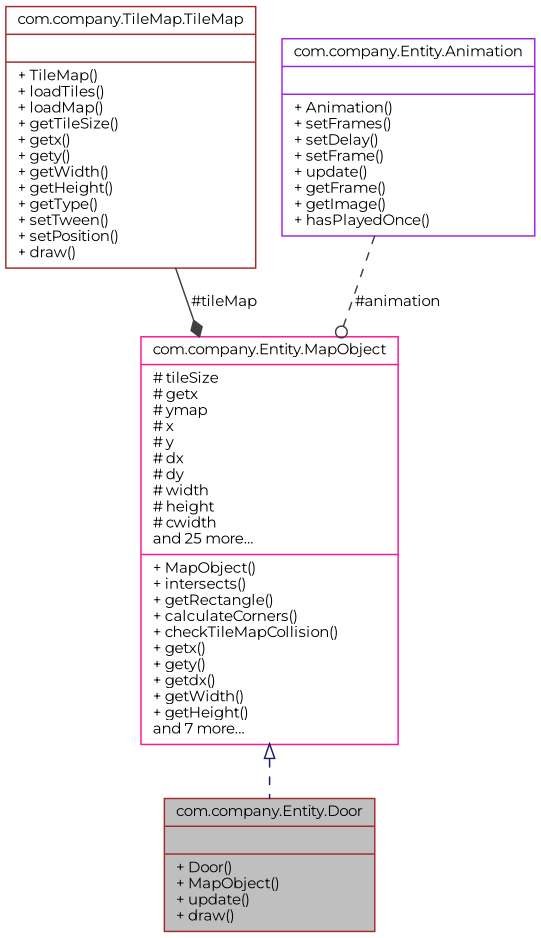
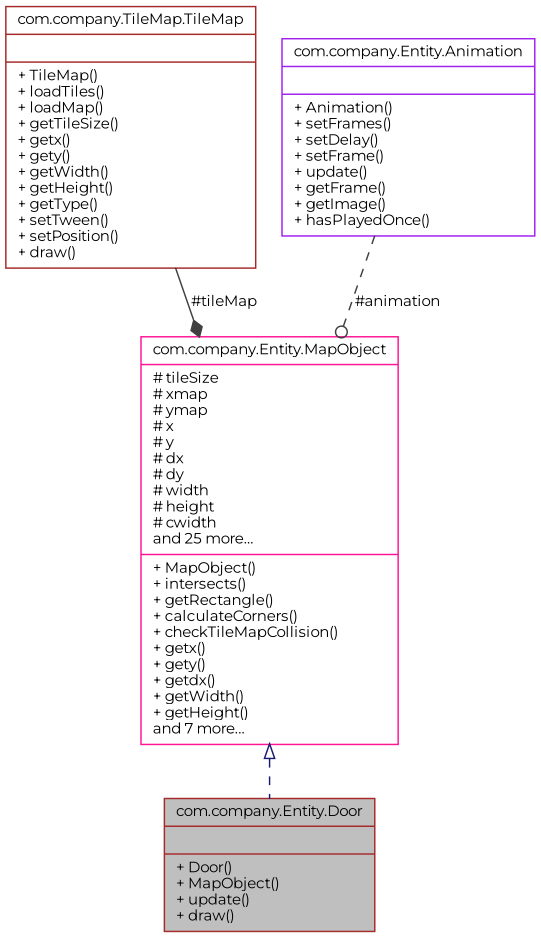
(175, 395) -> (180, 395)
